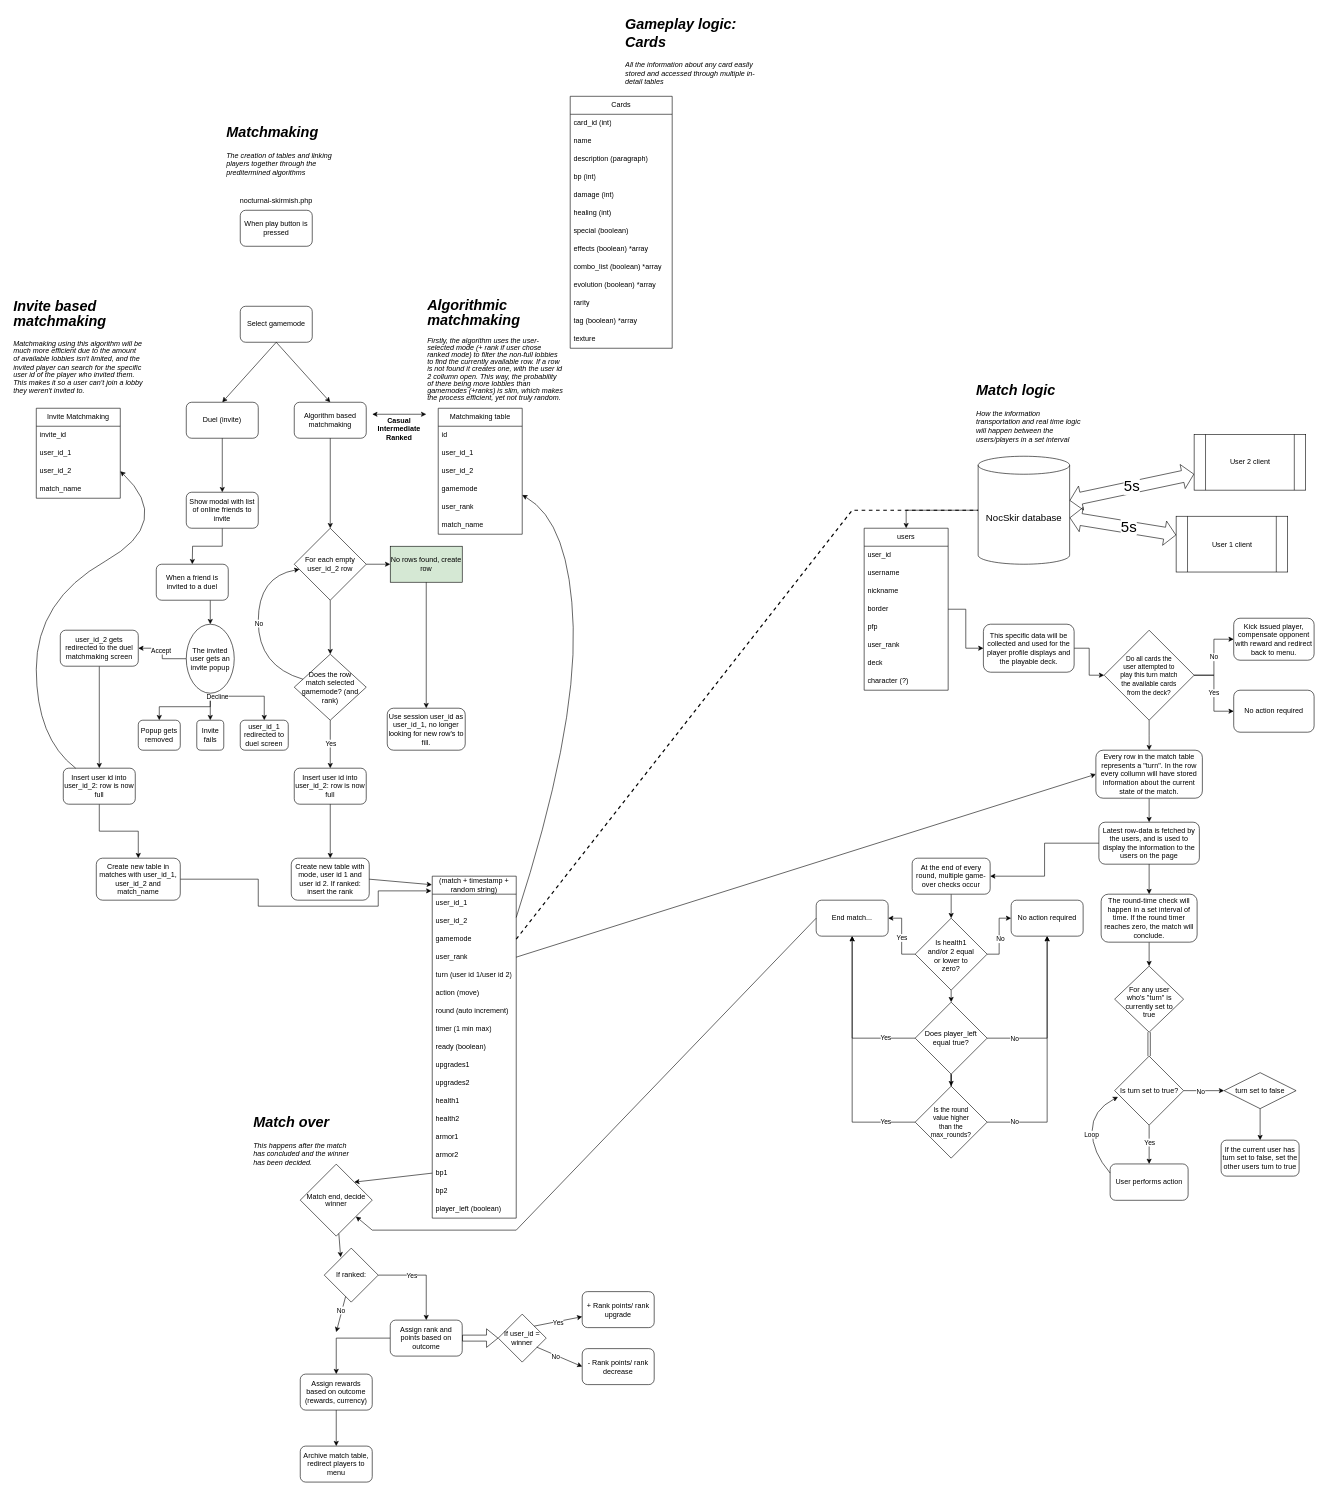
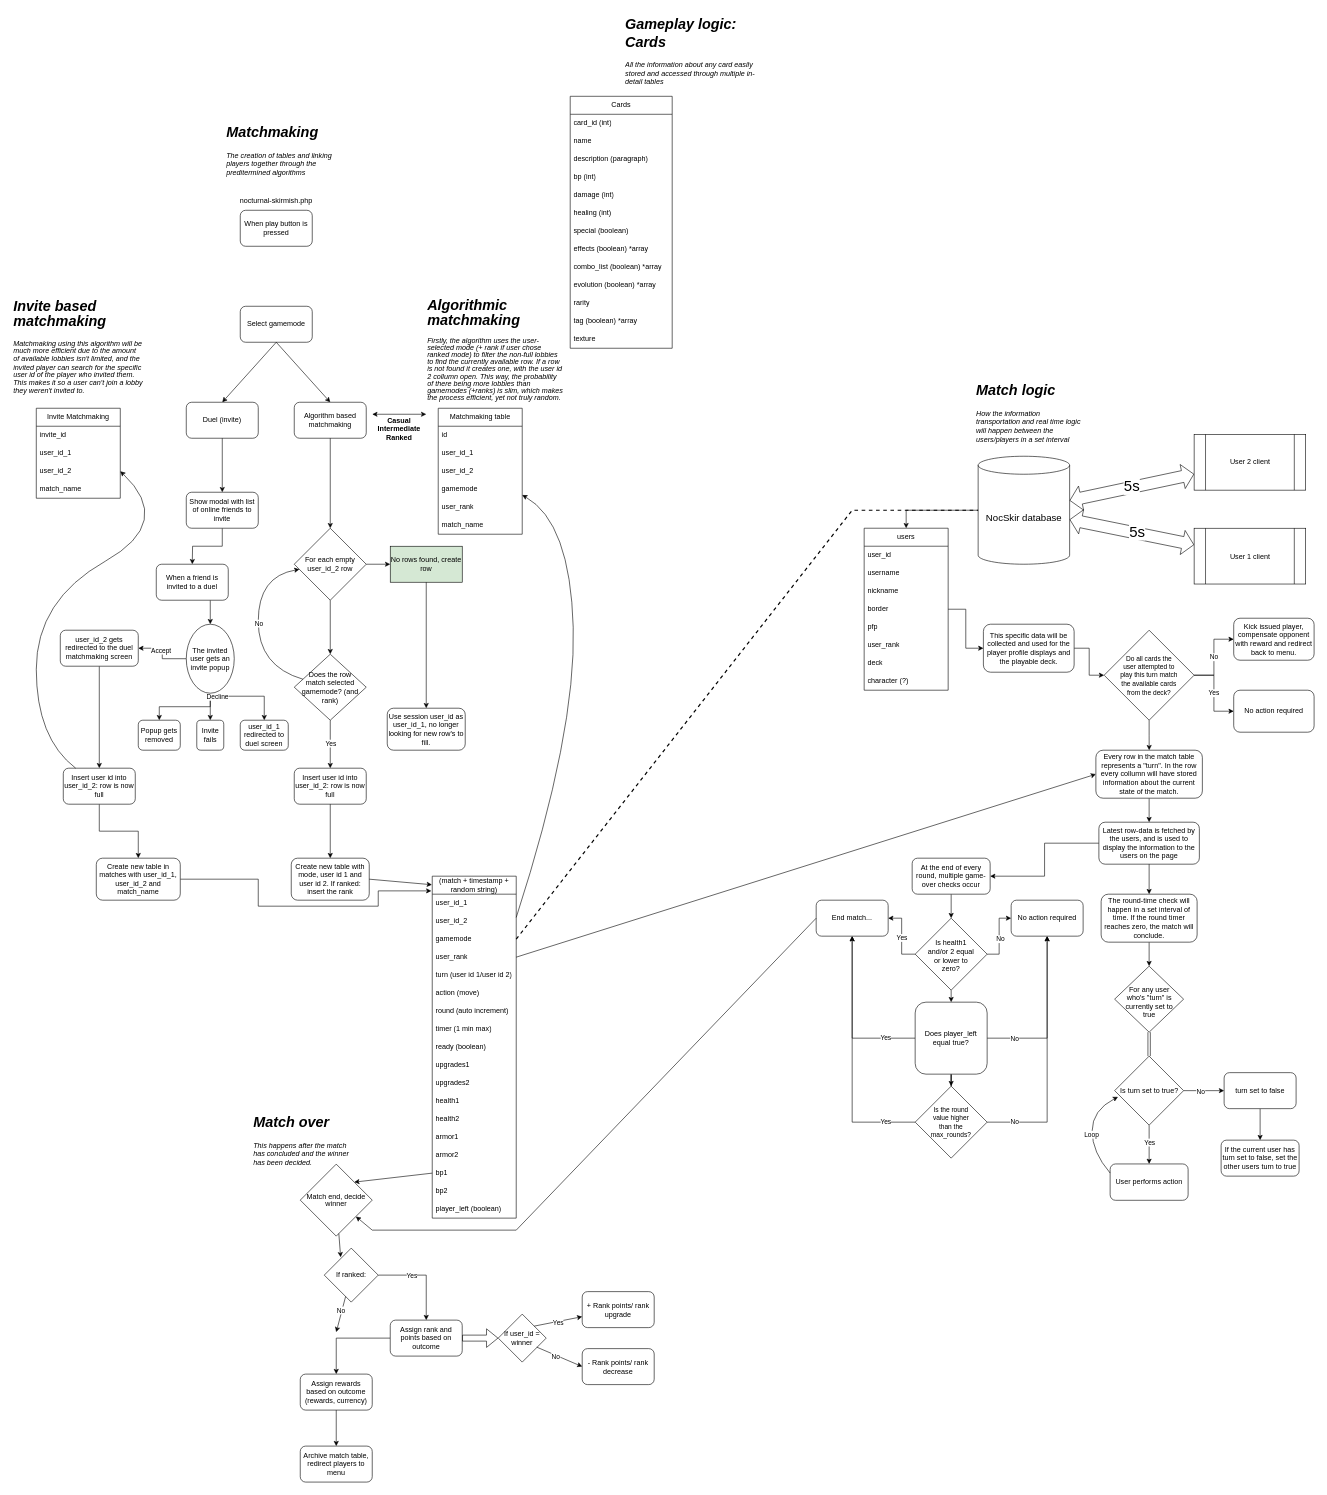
(1232, 544) -> (1250, 556)
(951, 1038) -> (951, 1038)
(1260, 1091) -> (1260, 1091)
